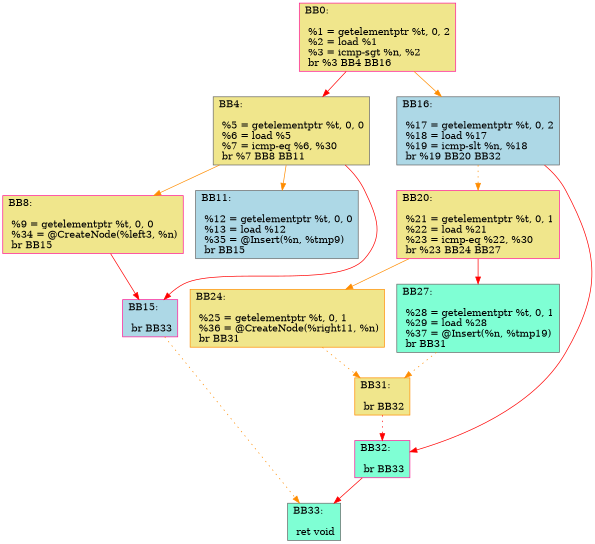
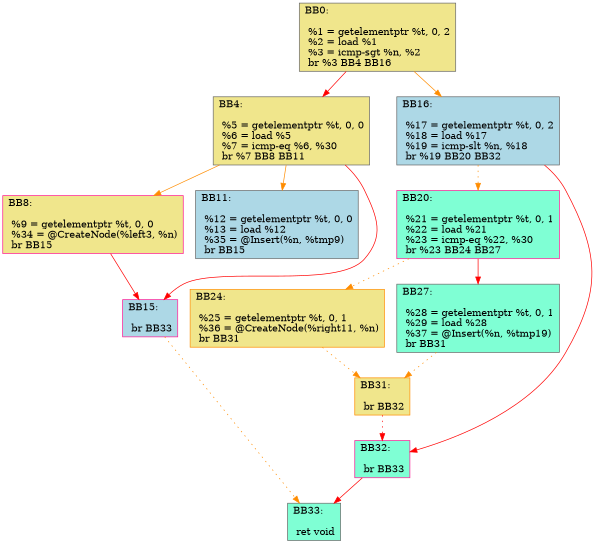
(378, 37) -> (378, 37)
(478, 225) -> (478, 225)
(381, 272) -> (381, 272)
